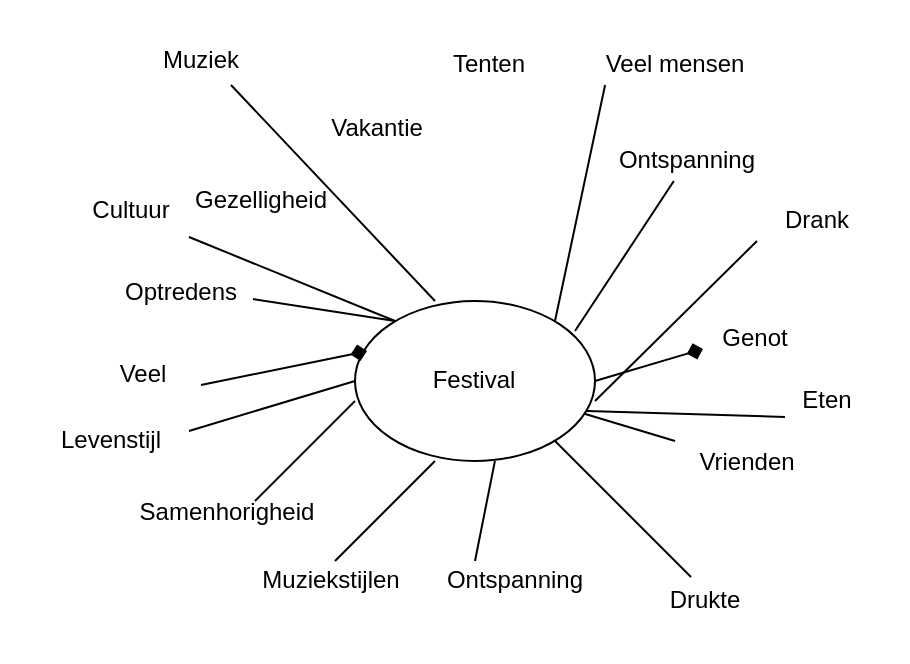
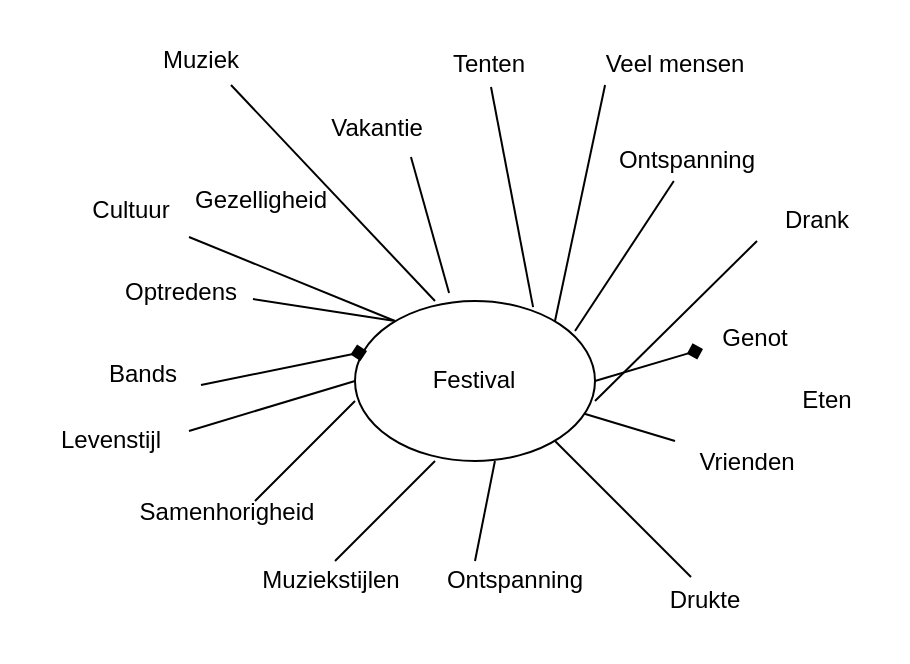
none -> (512, 197)
none -> (430, 225)
(144, 375) -> (144, 375)
(687, 414) -> none
